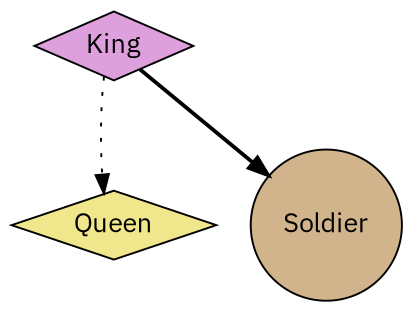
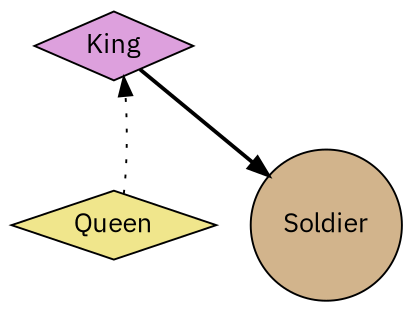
(101, 126) -> (127, 145)
